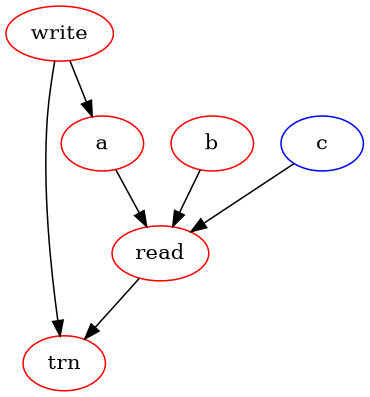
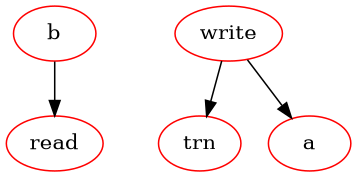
(322, 143) -> none
(128, 191) -> none
(117, 303) -> none
